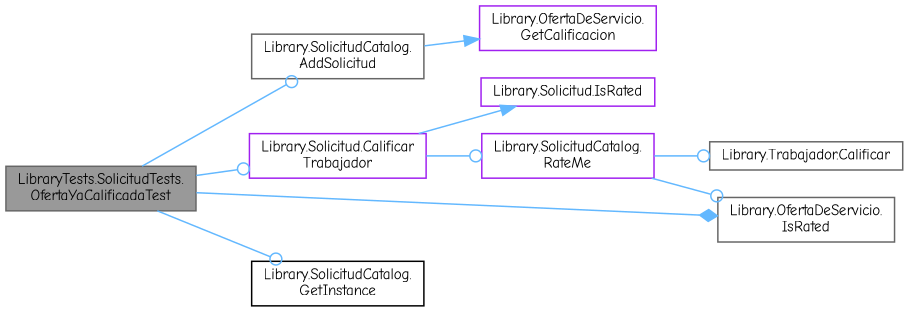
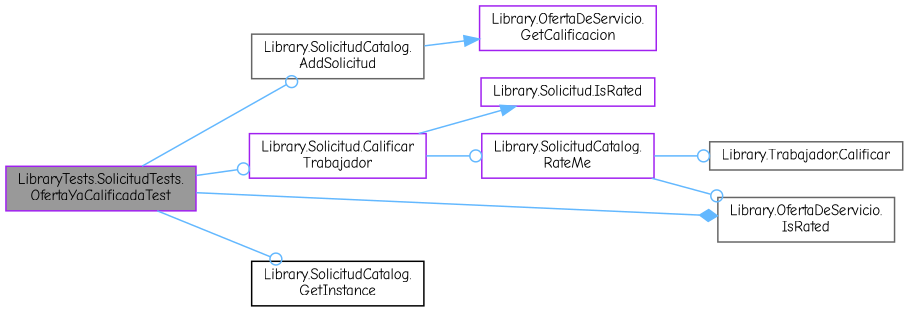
(101, 189) -> (101, 189)
